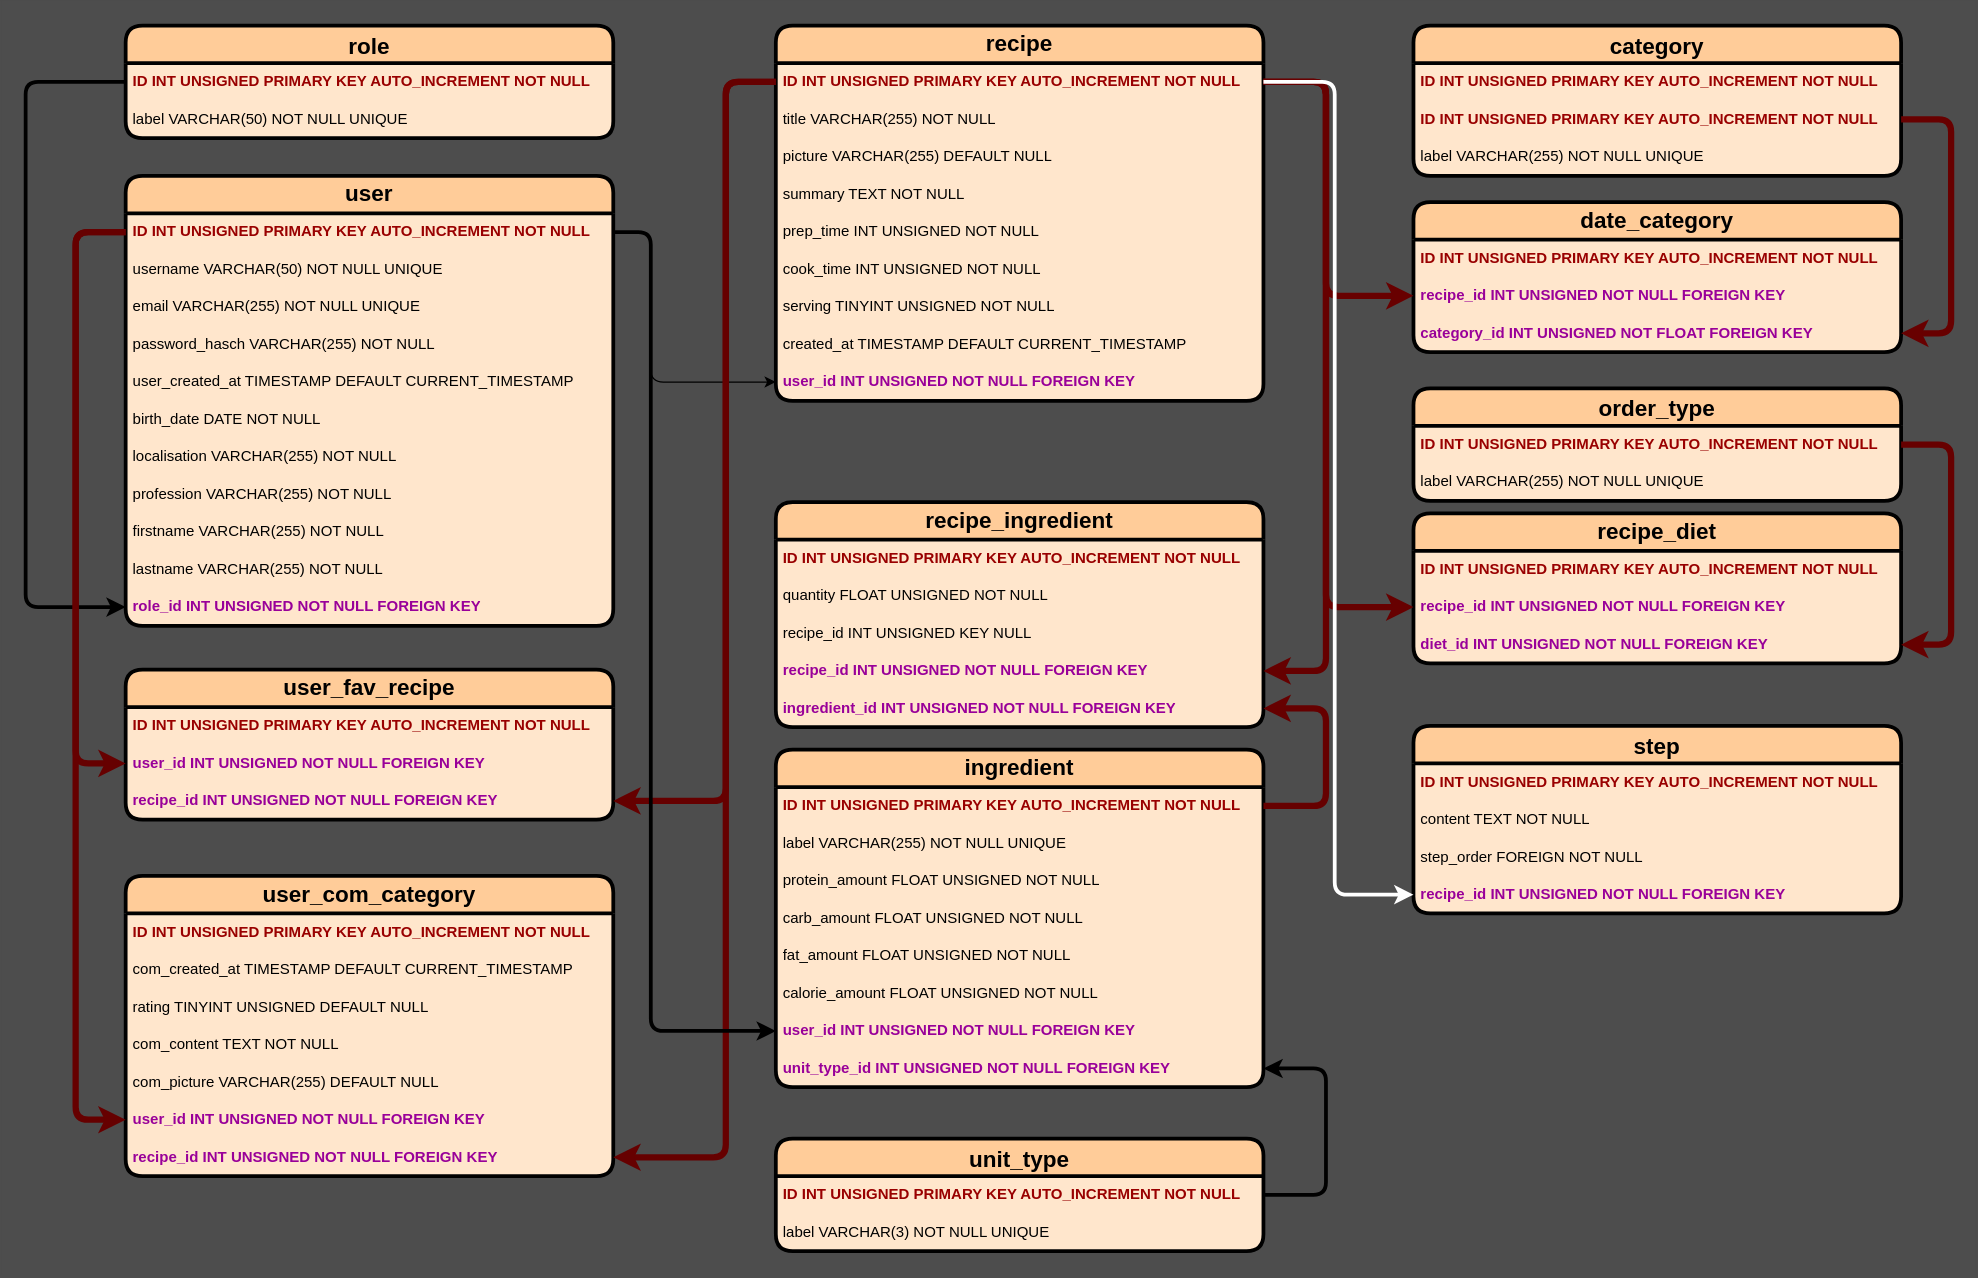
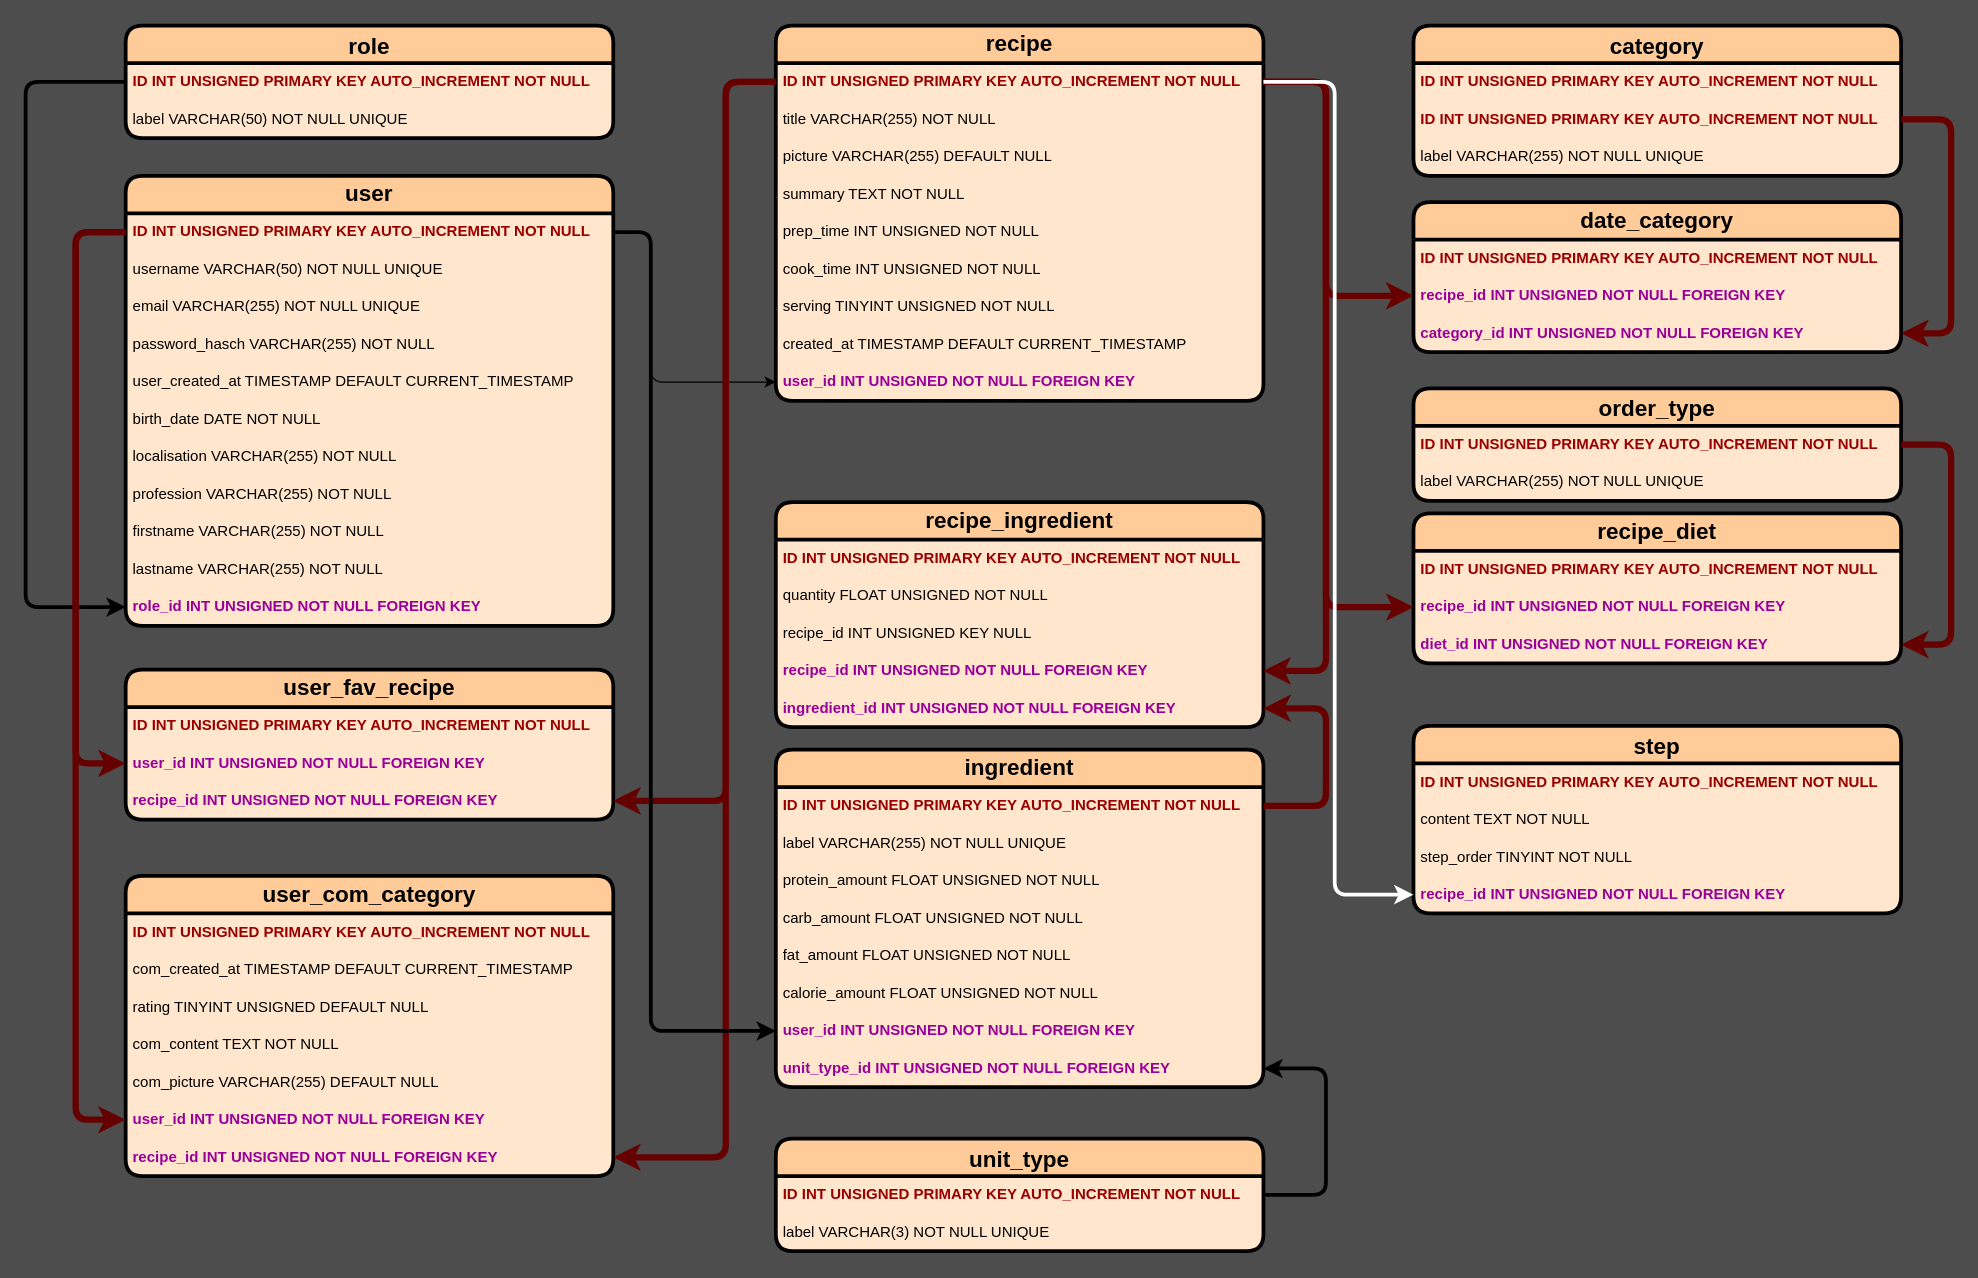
(1600, 333) -> (1596, 333)
(1528, 857) -> (1528, 857)
